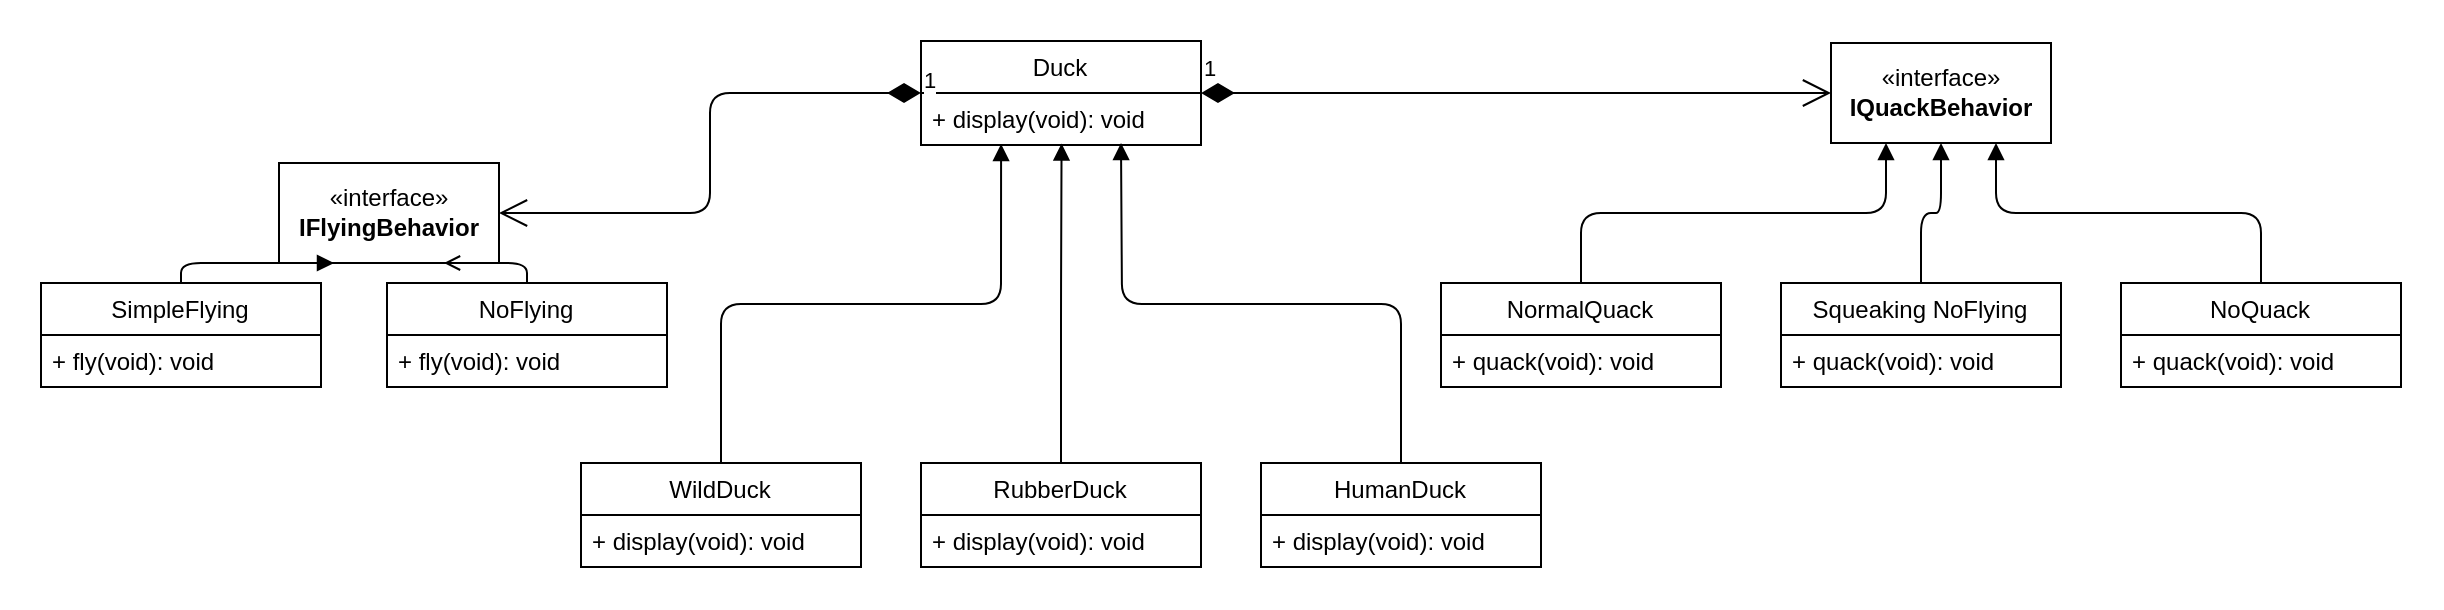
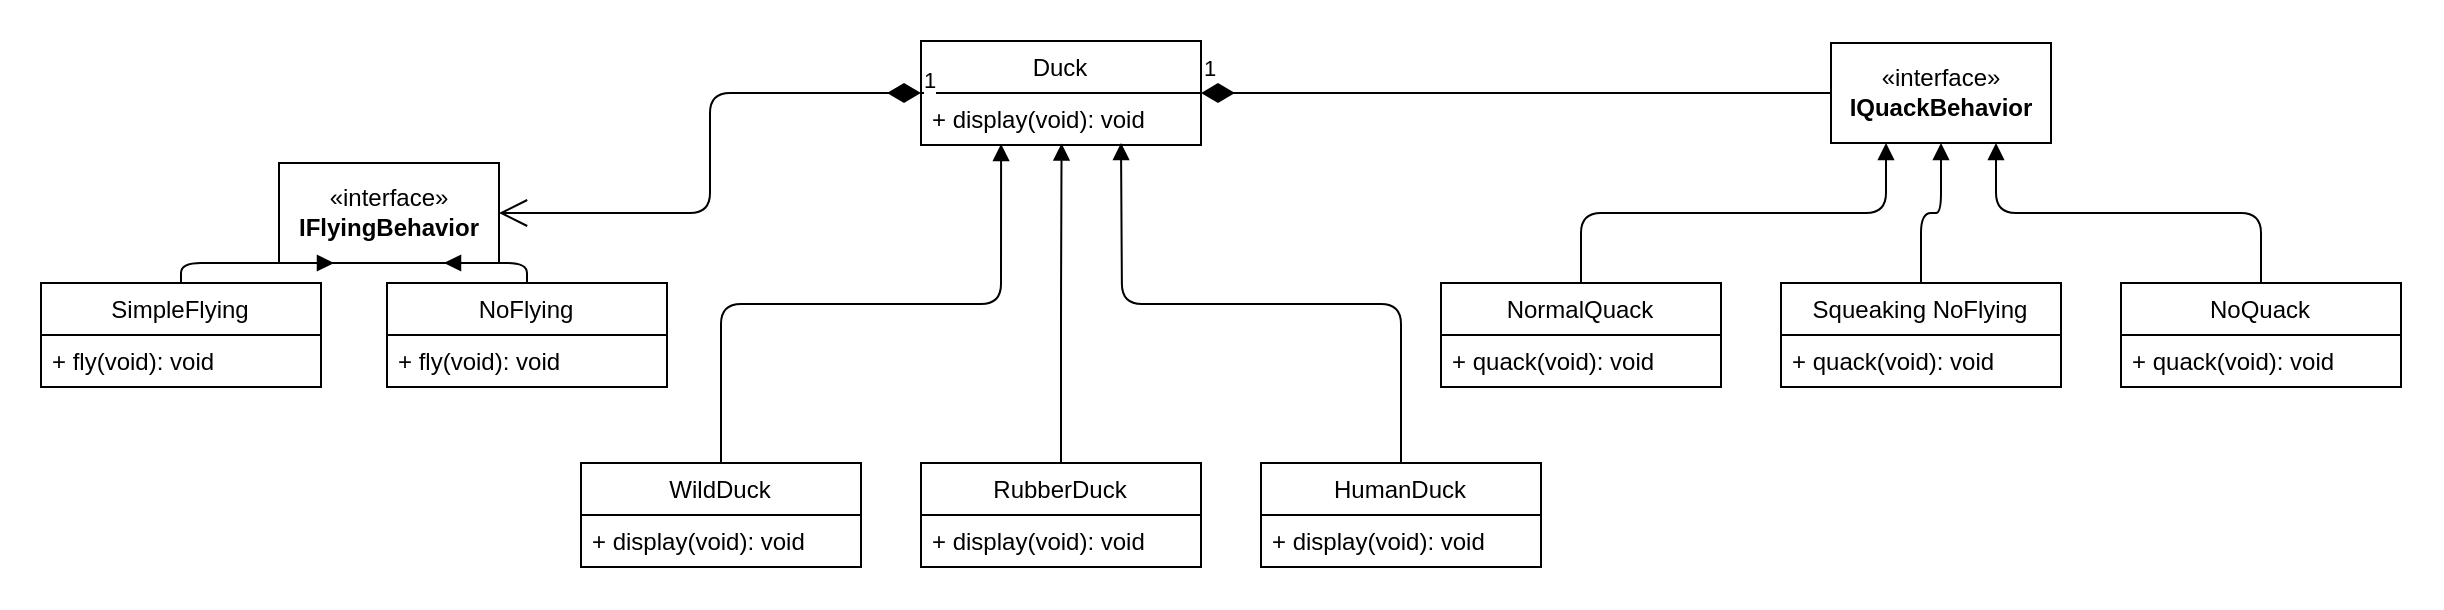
(1823, 93) -> (1824, 93)
(457, 263) -> (461, 263)
